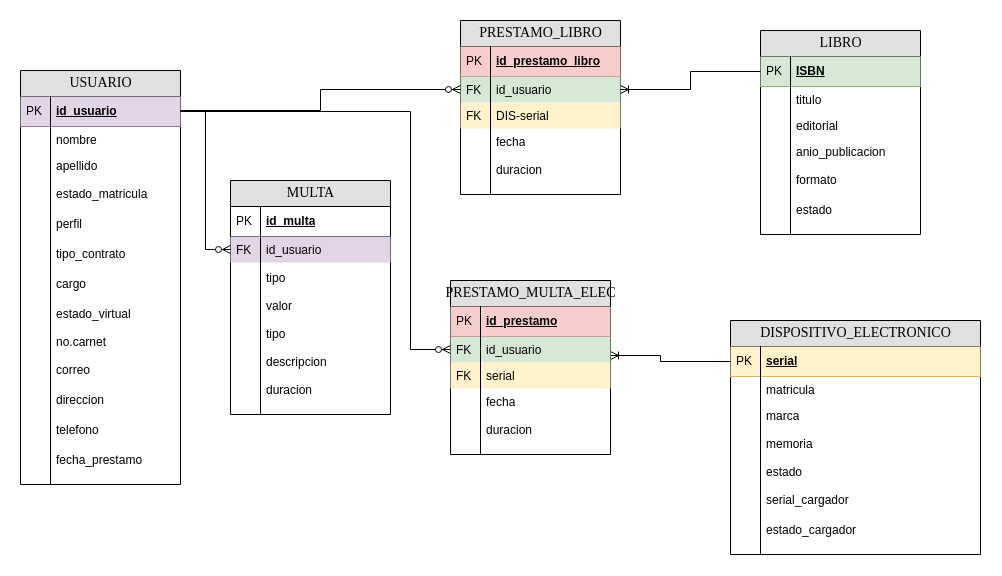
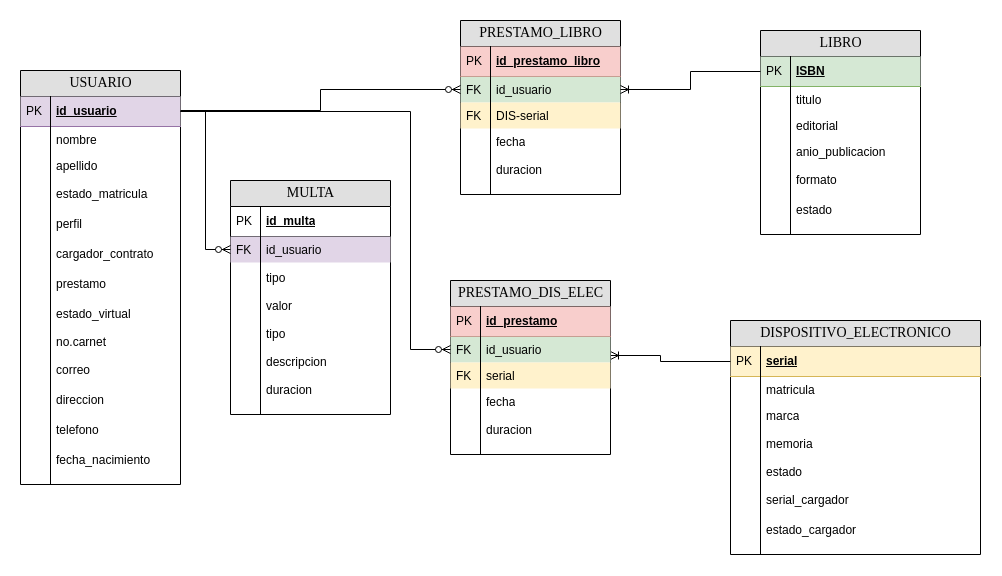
(98, 254) -> (113, 254)
(73, 284) -> (83, 284)
(531, 294) -> (531, 294)
(103, 460) -> (107, 460)
